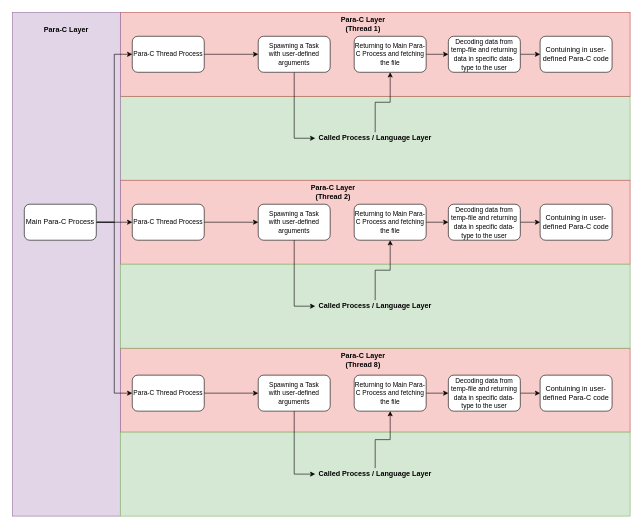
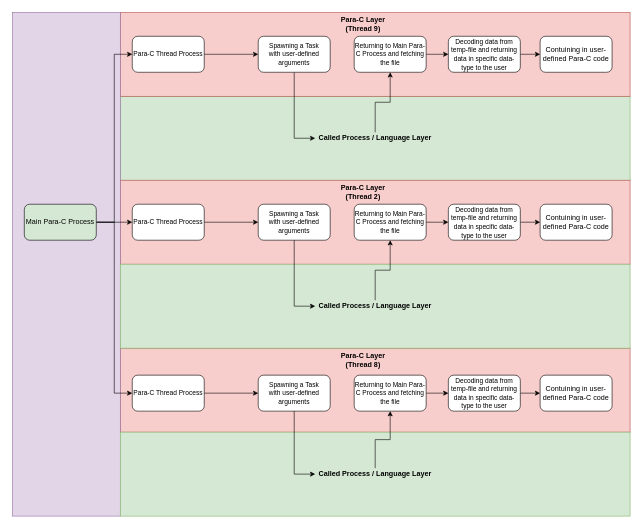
(363, 24) -> (363, 24)
(66, 30) -> none
(333, 192) -> (363, 192)
(60, 222) -> (60, 222)
